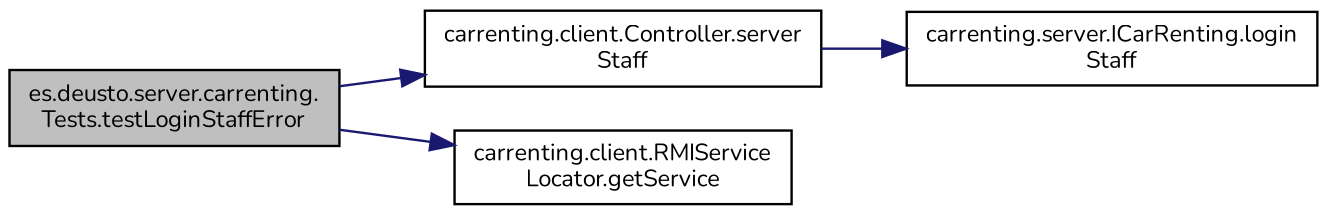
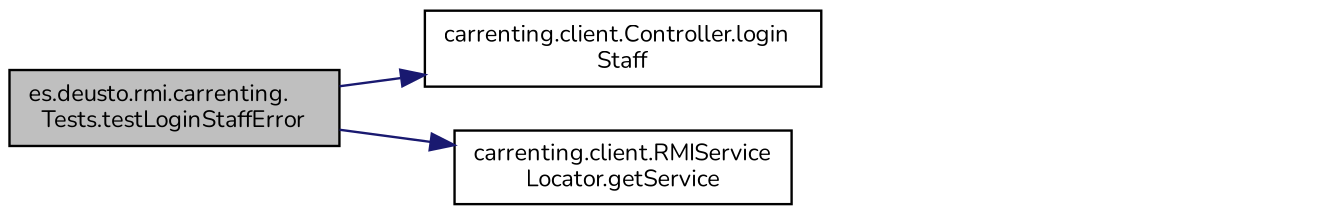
(623, 49) -> (623, 49)
(1112, 49) -> none
(174, 108) -> (174, 108)
